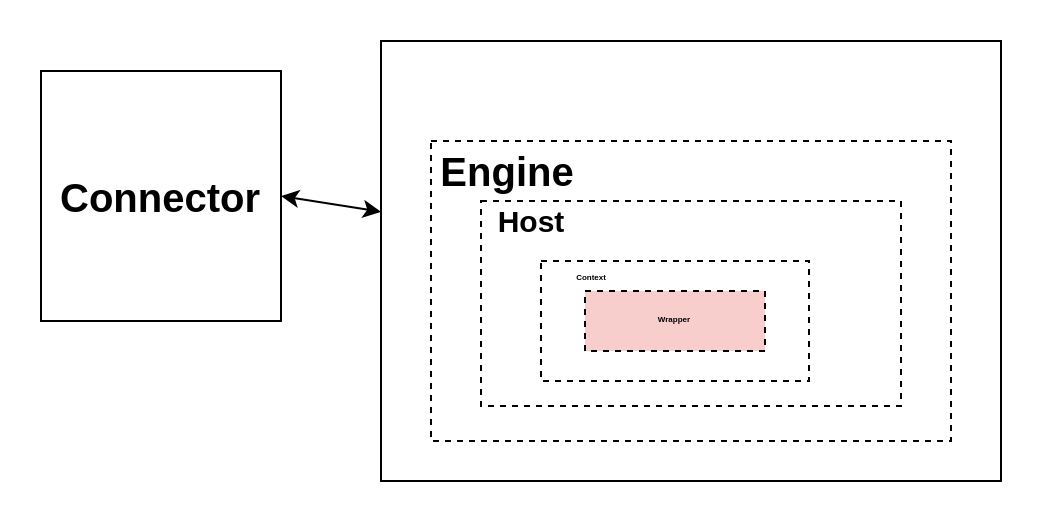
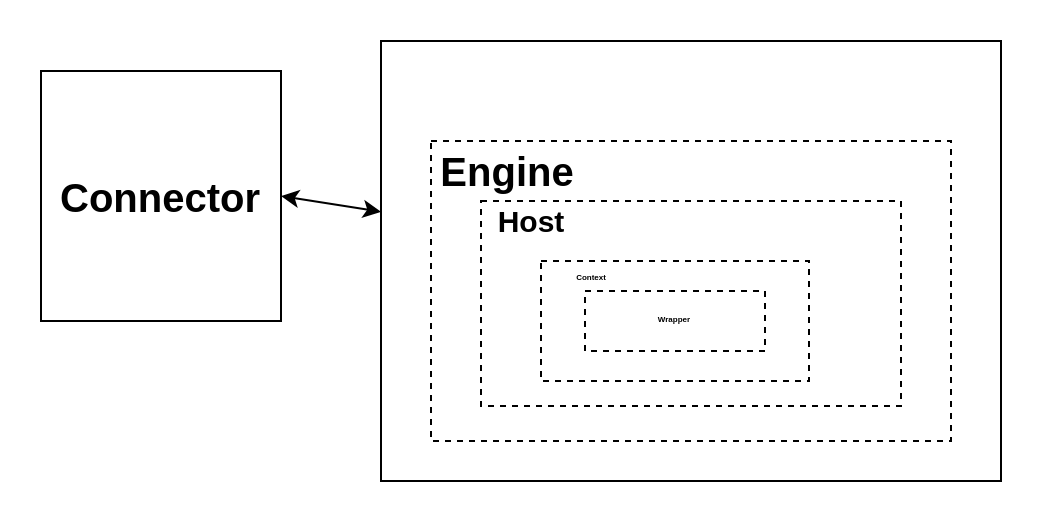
(675, 321) -> (675, 321)
